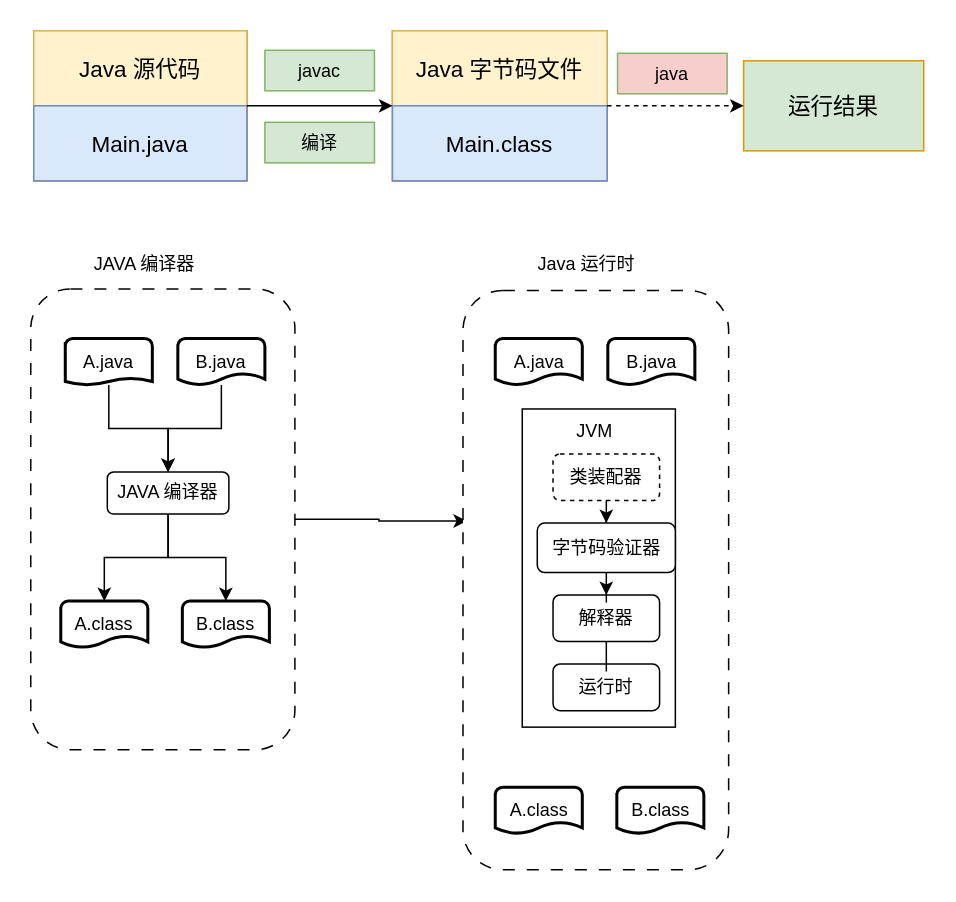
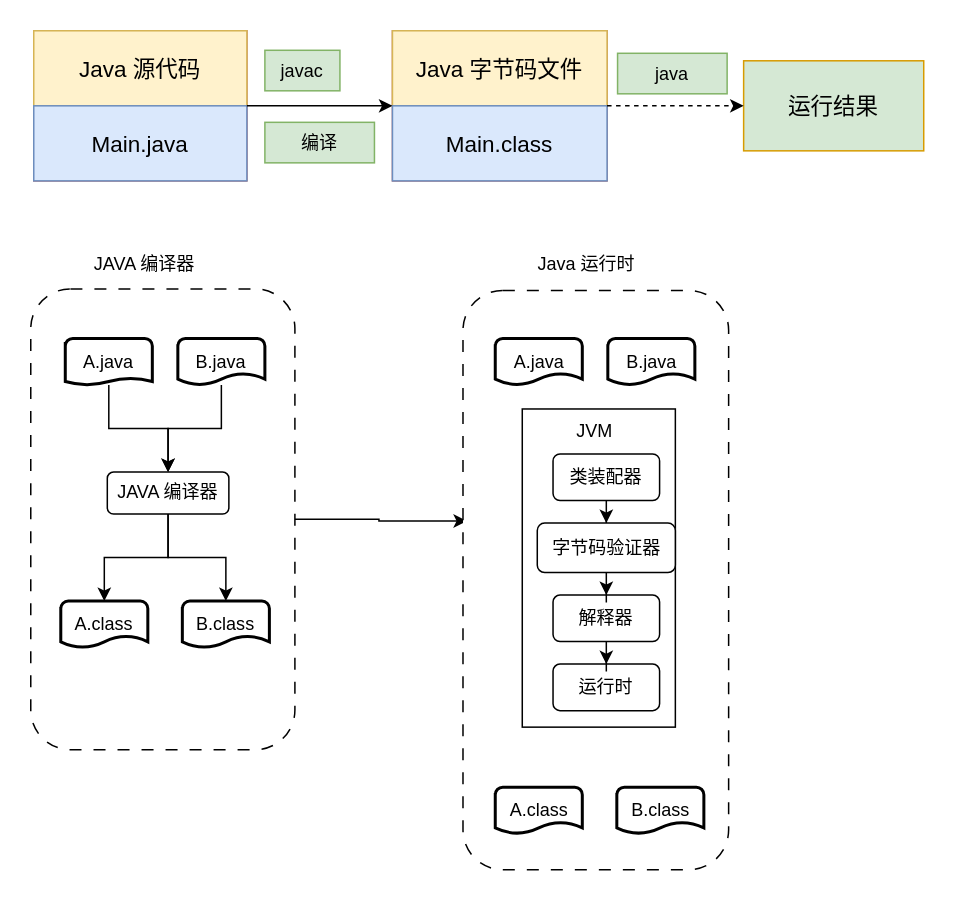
(320, 71) -> (302, 71)
(672, 74) -> (672, 74)
(606, 477) -> (606, 477)
(606, 657) -> (606, 652)
